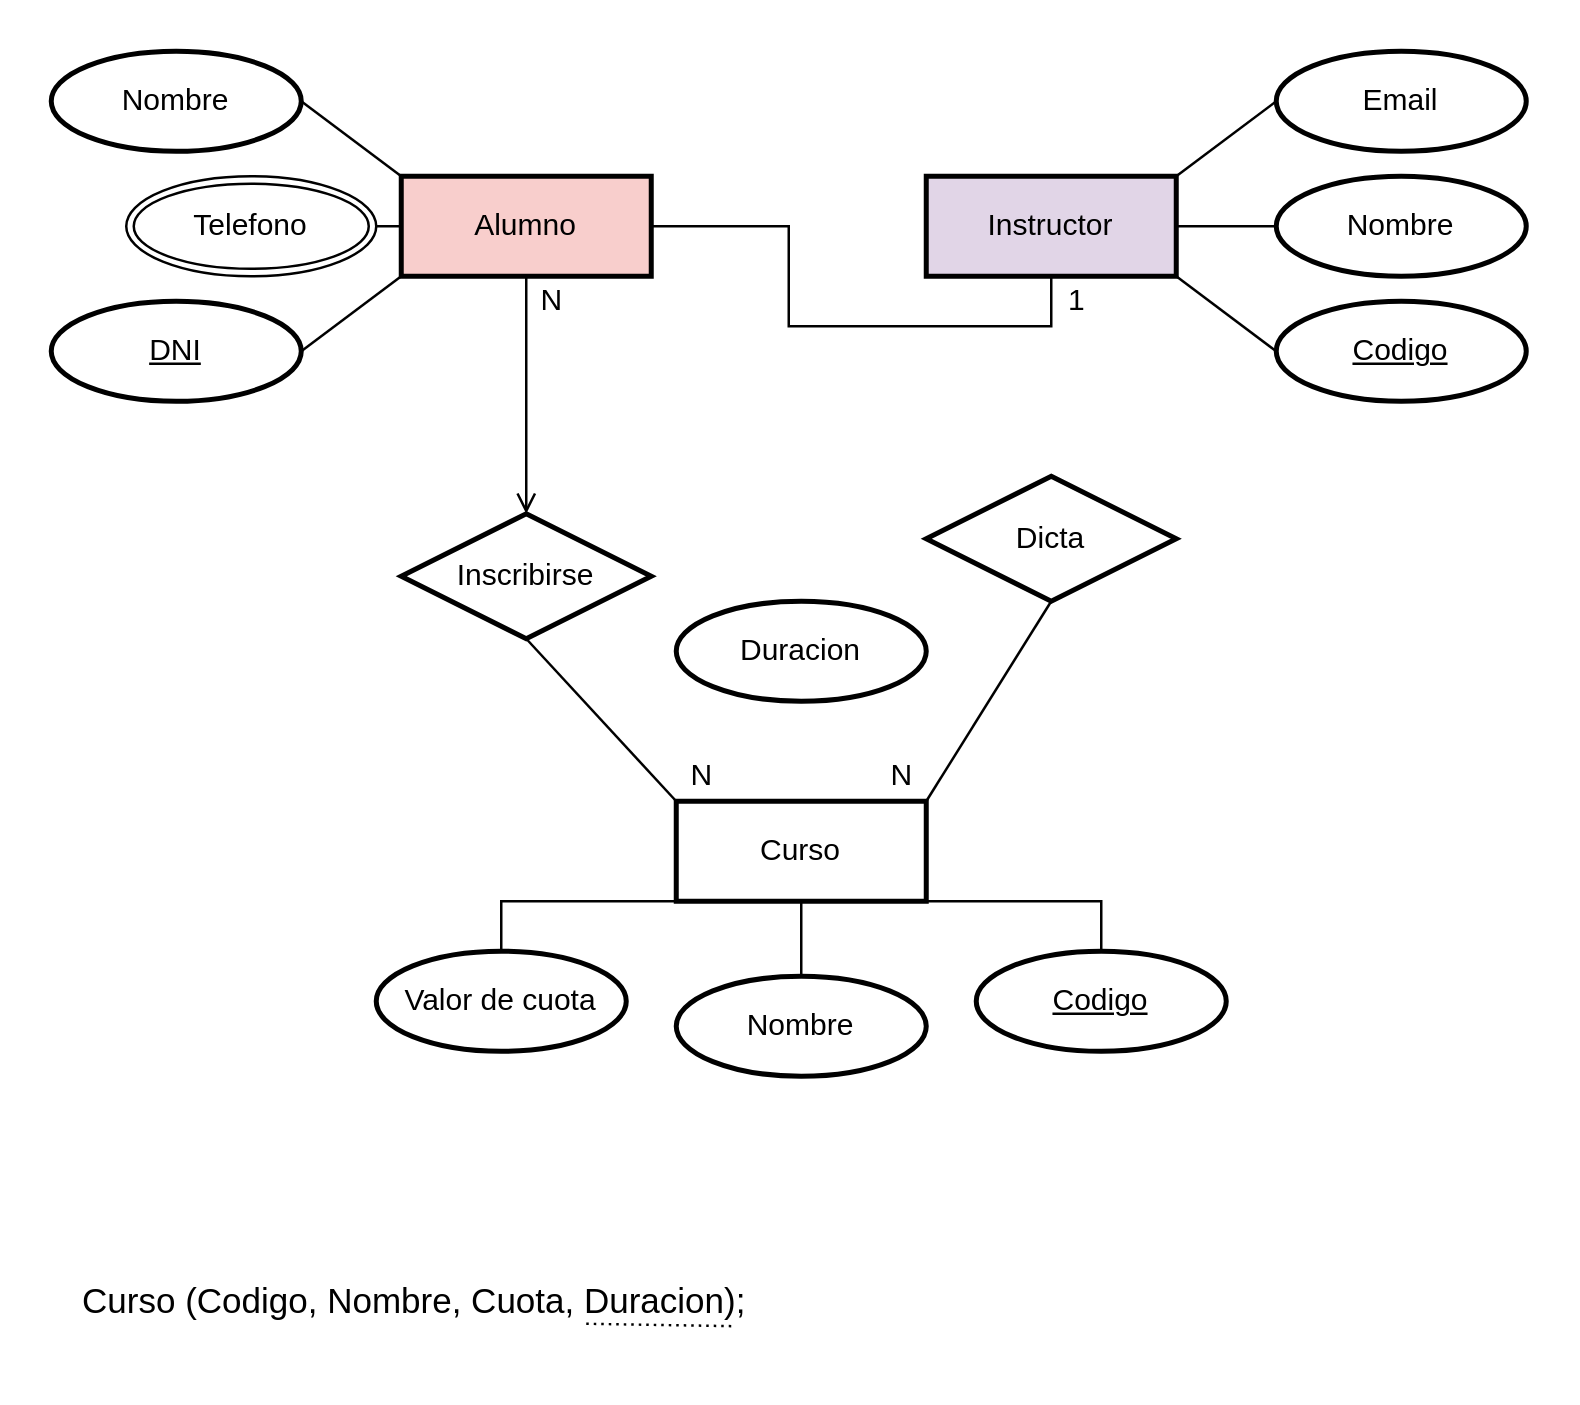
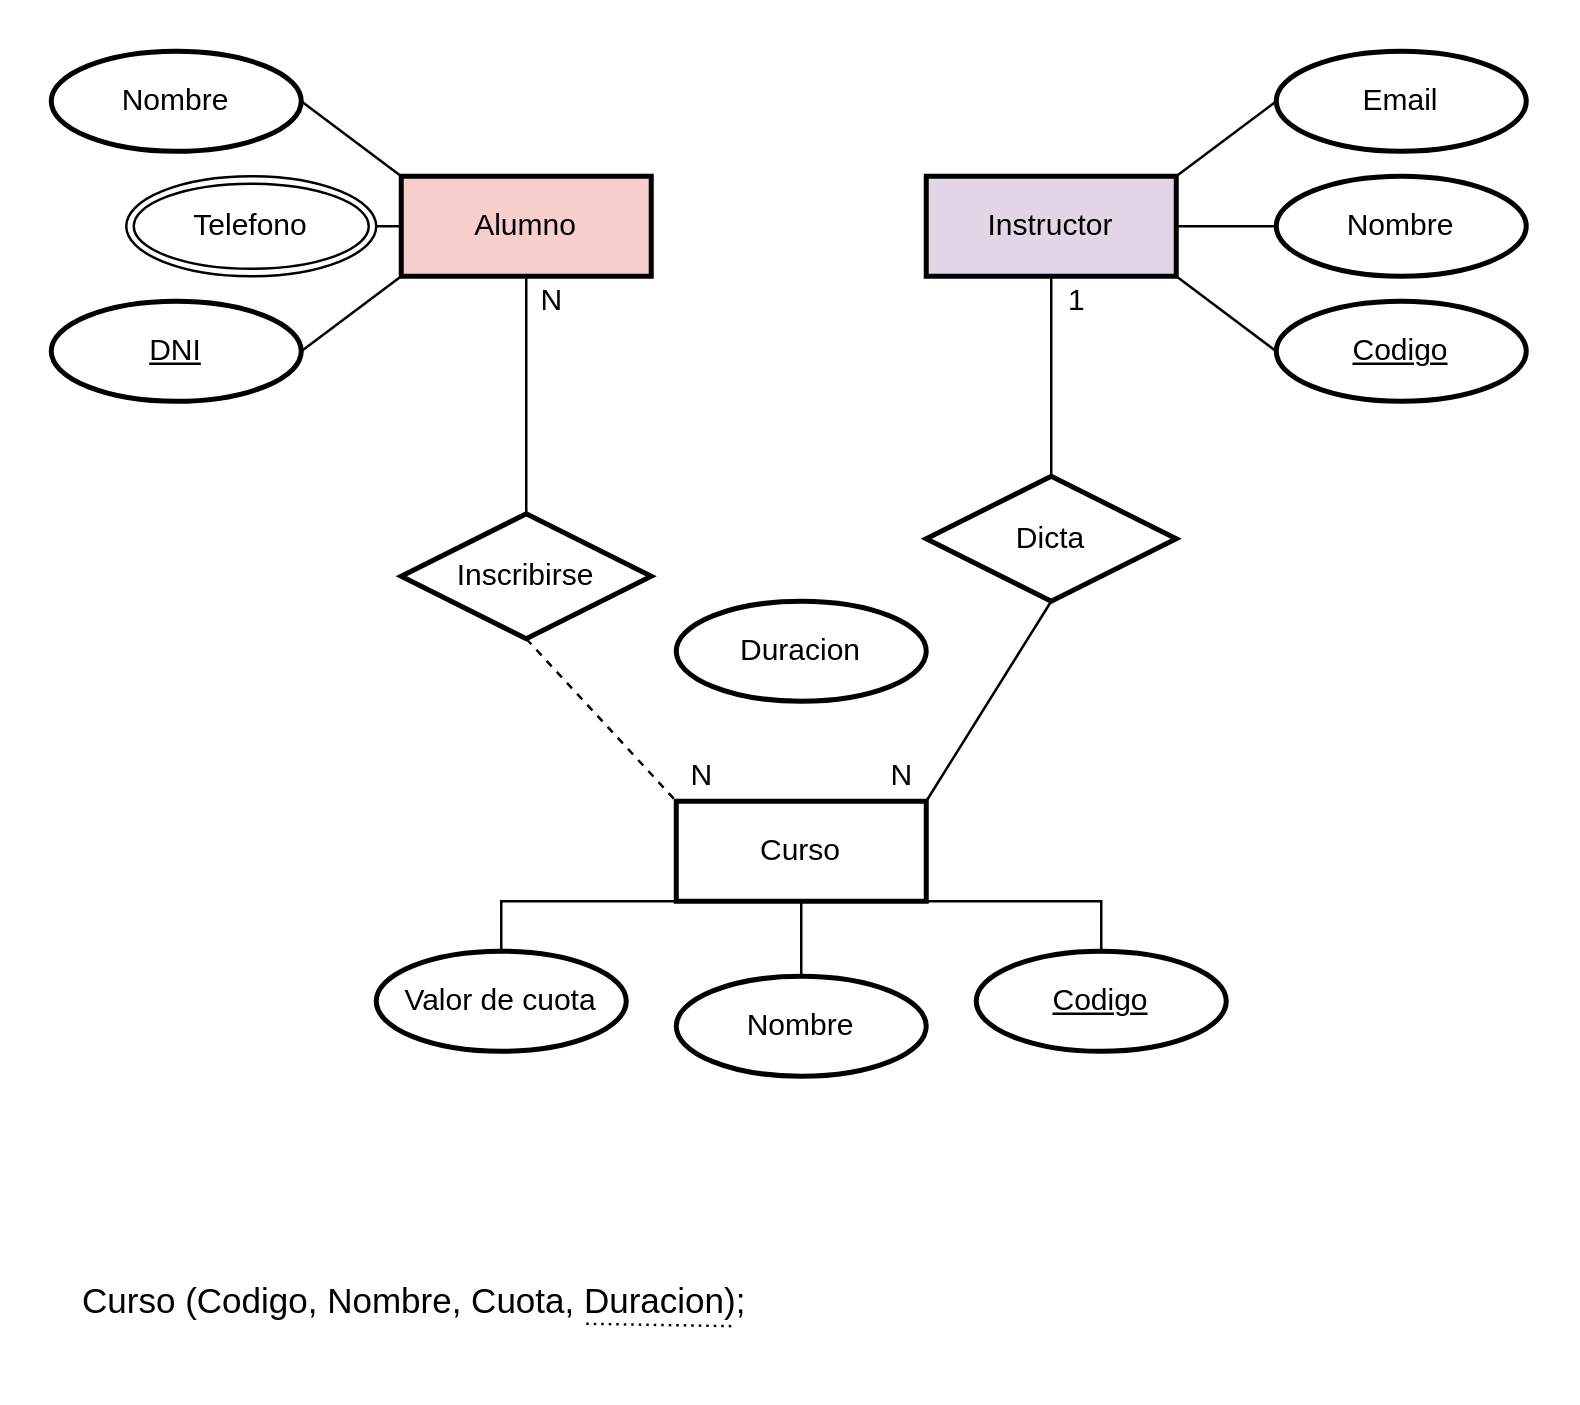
(804, 326) -> (1051, 399)
(526, 505) -> (526, 506)
(602, 720) -> (602, 720)
